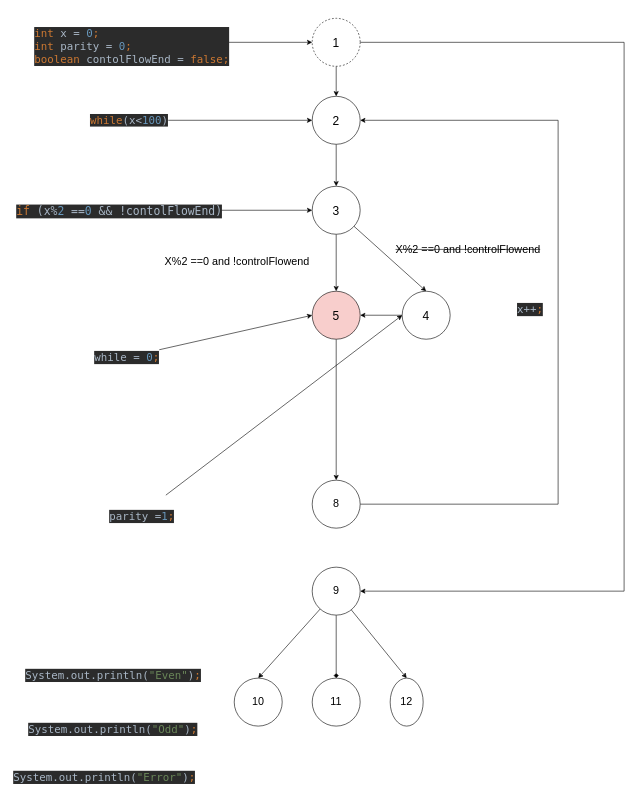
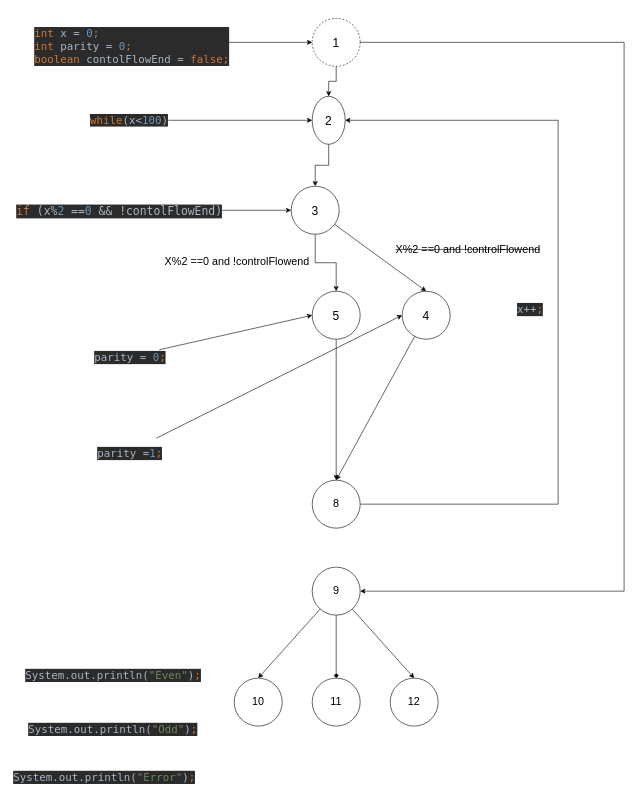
(336, 120) -> (329, 120)
(336, 210) -> (315, 210)
(336, 315) -> (336, 315)
(365, 315) -> (376, 407)
(119, 347) -> (124, 347)
(138, 516) -> (126, 453)
(407, 702) -> (414, 702)
